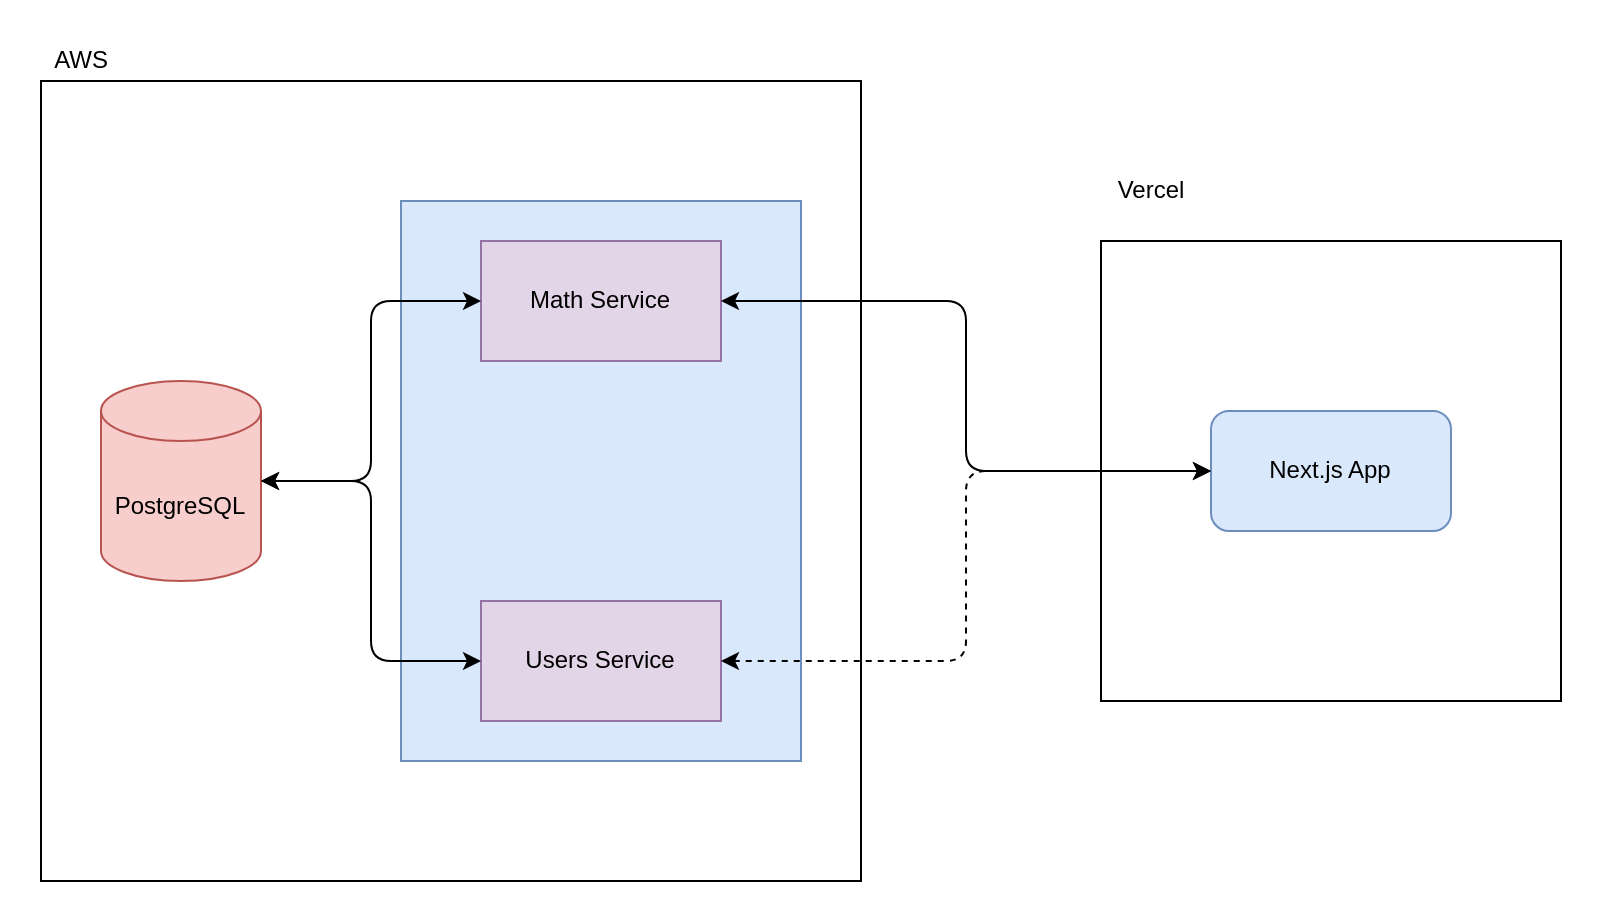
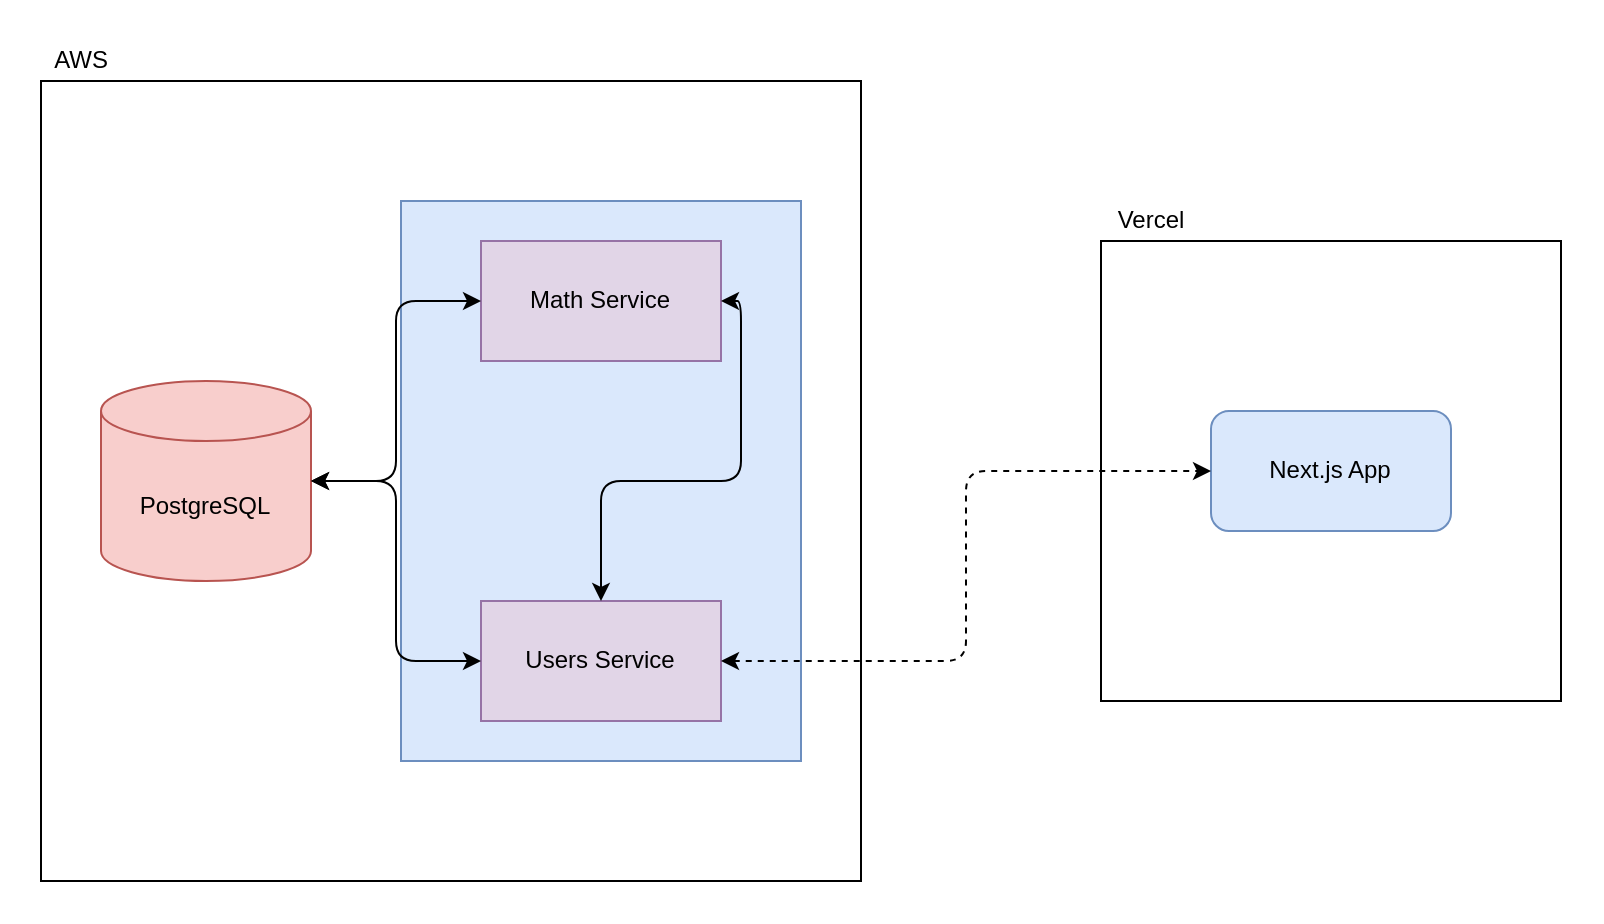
(1151, 191) -> (1151, 221)
(927, 301) -> (707, 481)
(181, 481) -> (206, 481)
